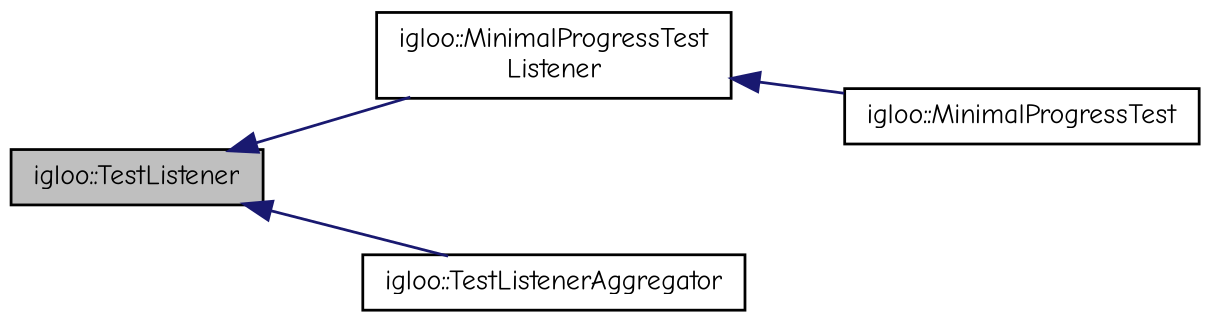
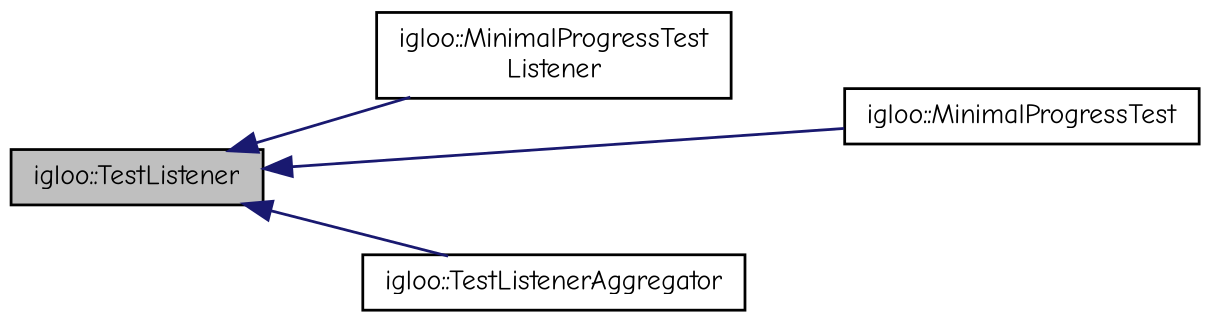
(802, 88) -> (568, 148)
